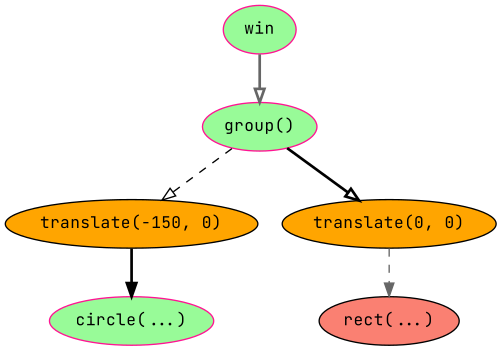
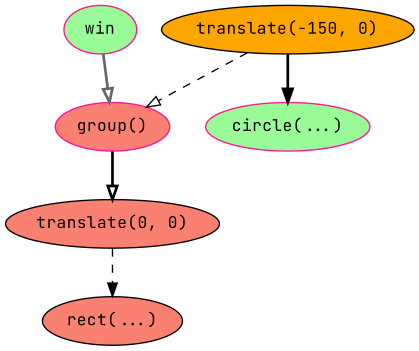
(260, 127) -> (112, 127)
(202, 170) -> (203, 77)
(389, 224) -> (112, 224)
(389, 266) -> (112, 266)
